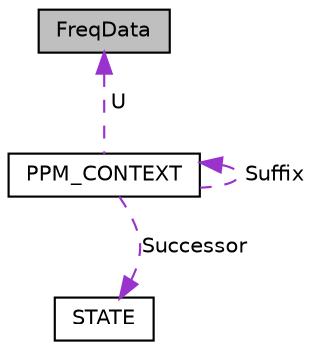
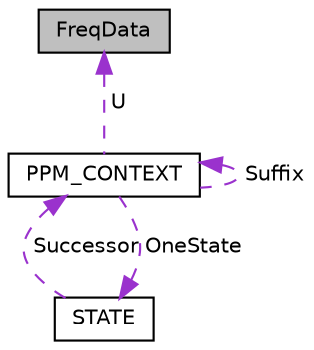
(191, 247) -> (191, 247)
none -> (25, 258)
